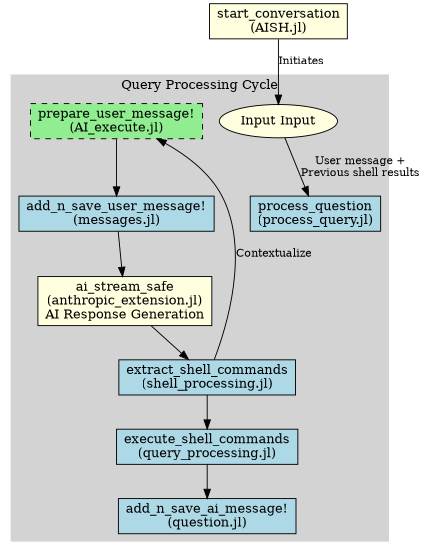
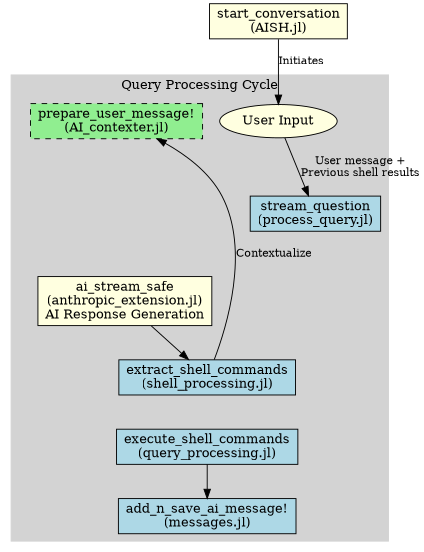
(117, 121) -> (117, 121)
(278, 121) -> (278, 121)
(117, 214) -> none
(315, 214) -> (315, 214)
(207, 407) -> none
(207, 516) -> (207, 516)
